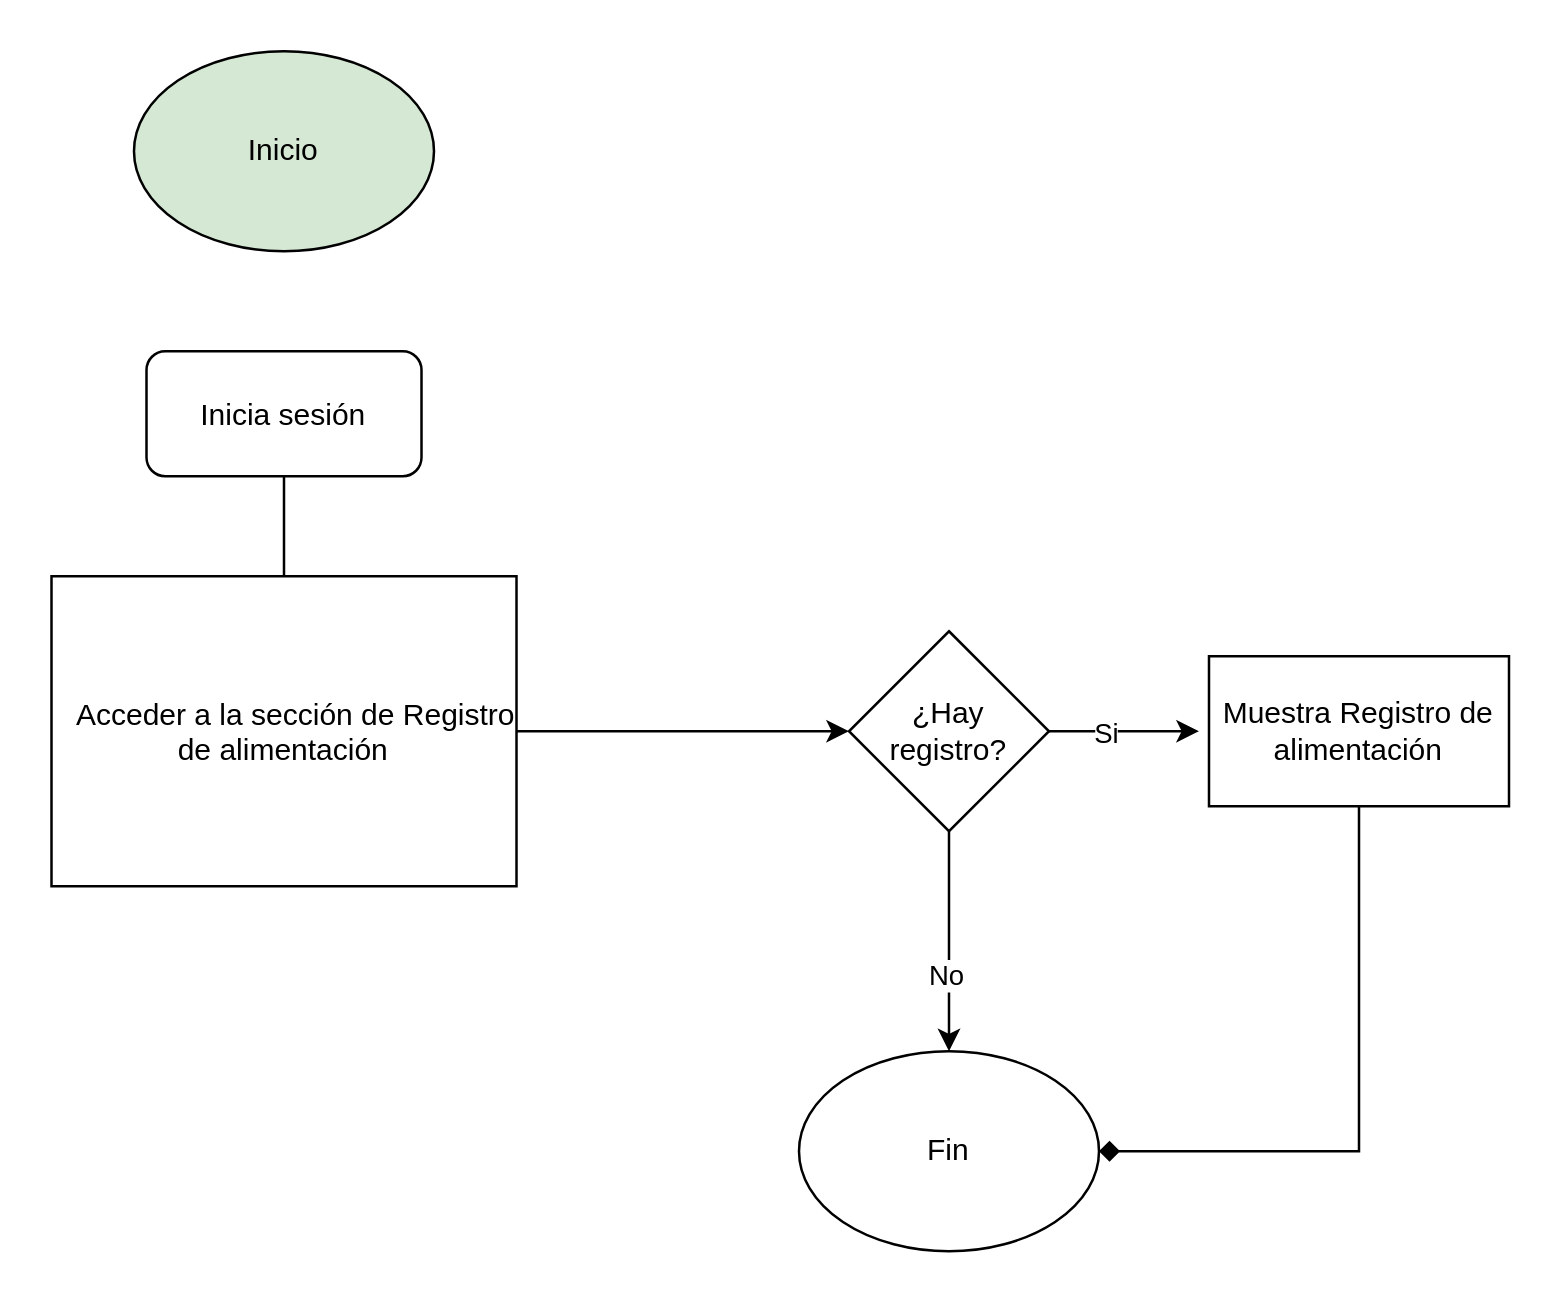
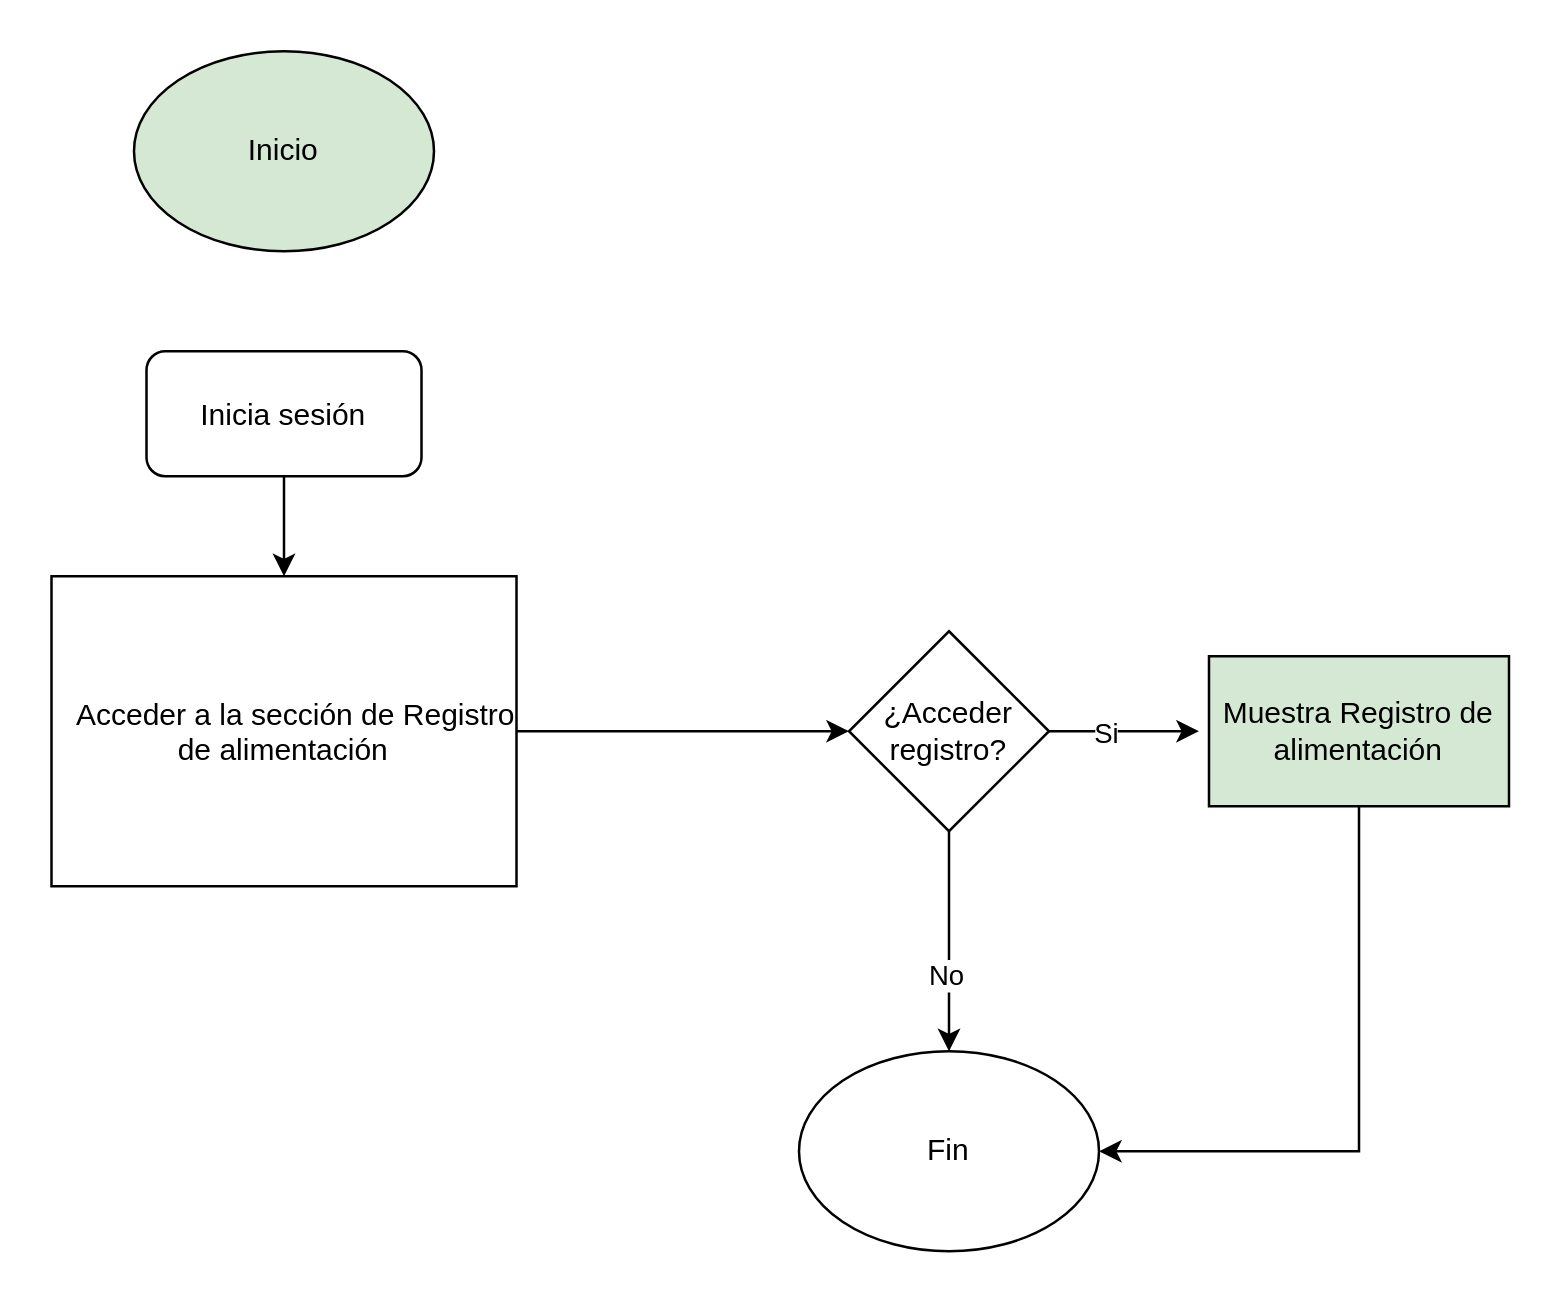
(284, 565) -> (284, 558)
(949, 731) -> (949, 731)
(1359, 731) -> (1359, 731)
(1119, 1151) -> (1117, 1151)
